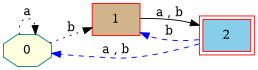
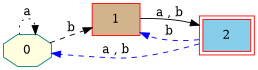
(67, 37) -> (67, 37)
